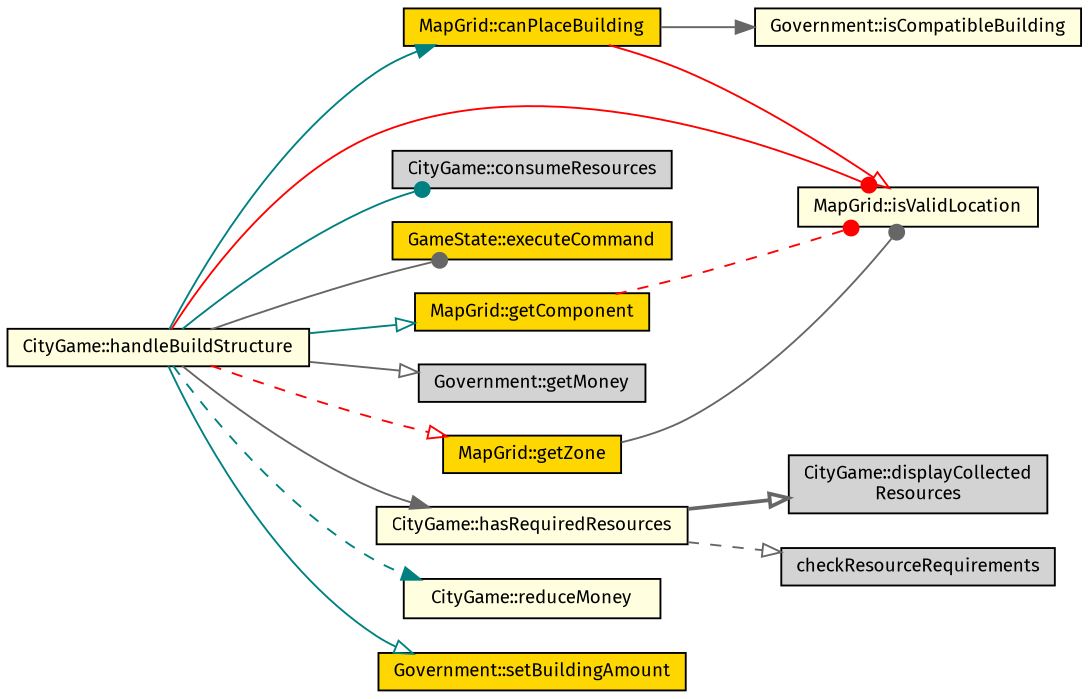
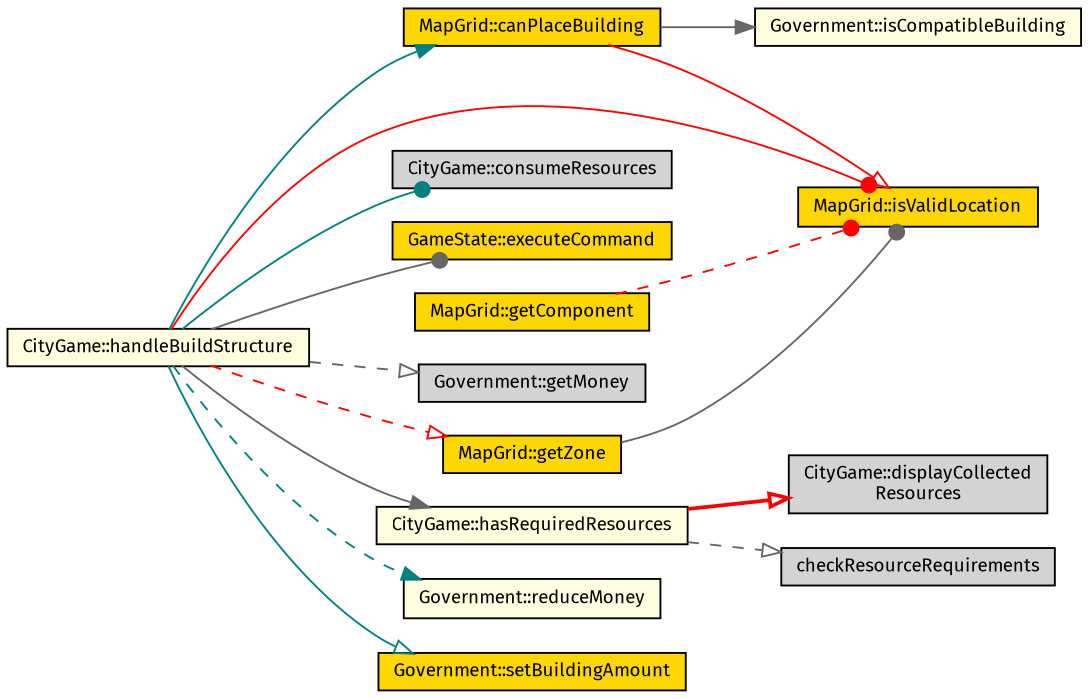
(918, 207) -> (918, 207)
(353, 329) -> none
(355, 366) -> (355, 366)
(729, 505) -> (729, 505)
(532, 599) -> (532, 599)
